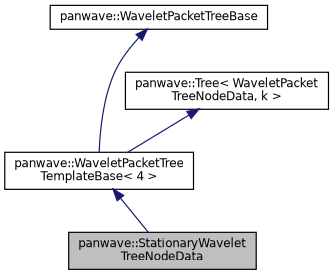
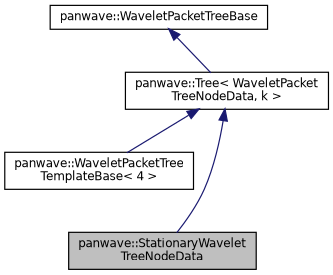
(108, 91) -> (194, 55)
(135, 216) -> (208, 180)
